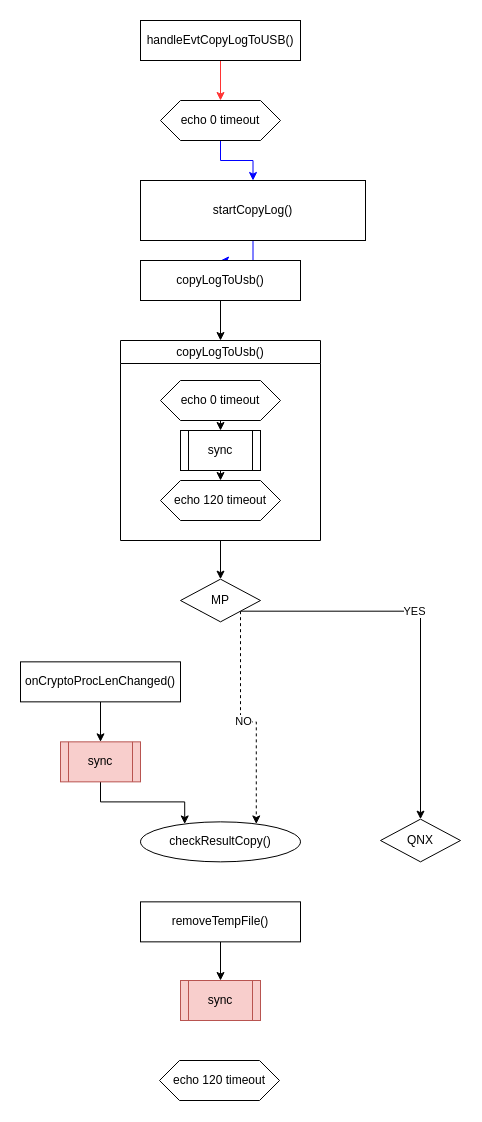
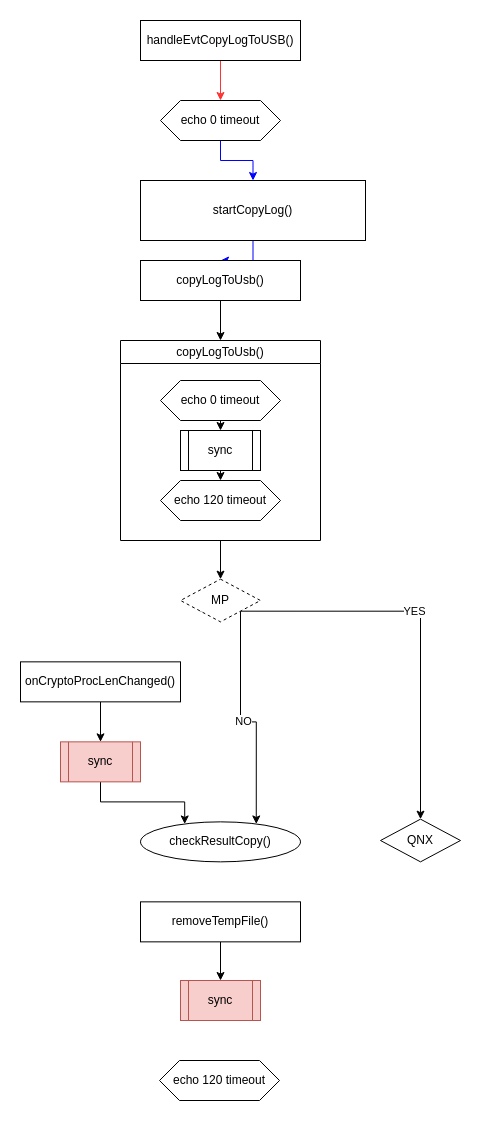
(221, 601) -> (221, 601)
(241, 664) -> (241, 664)
